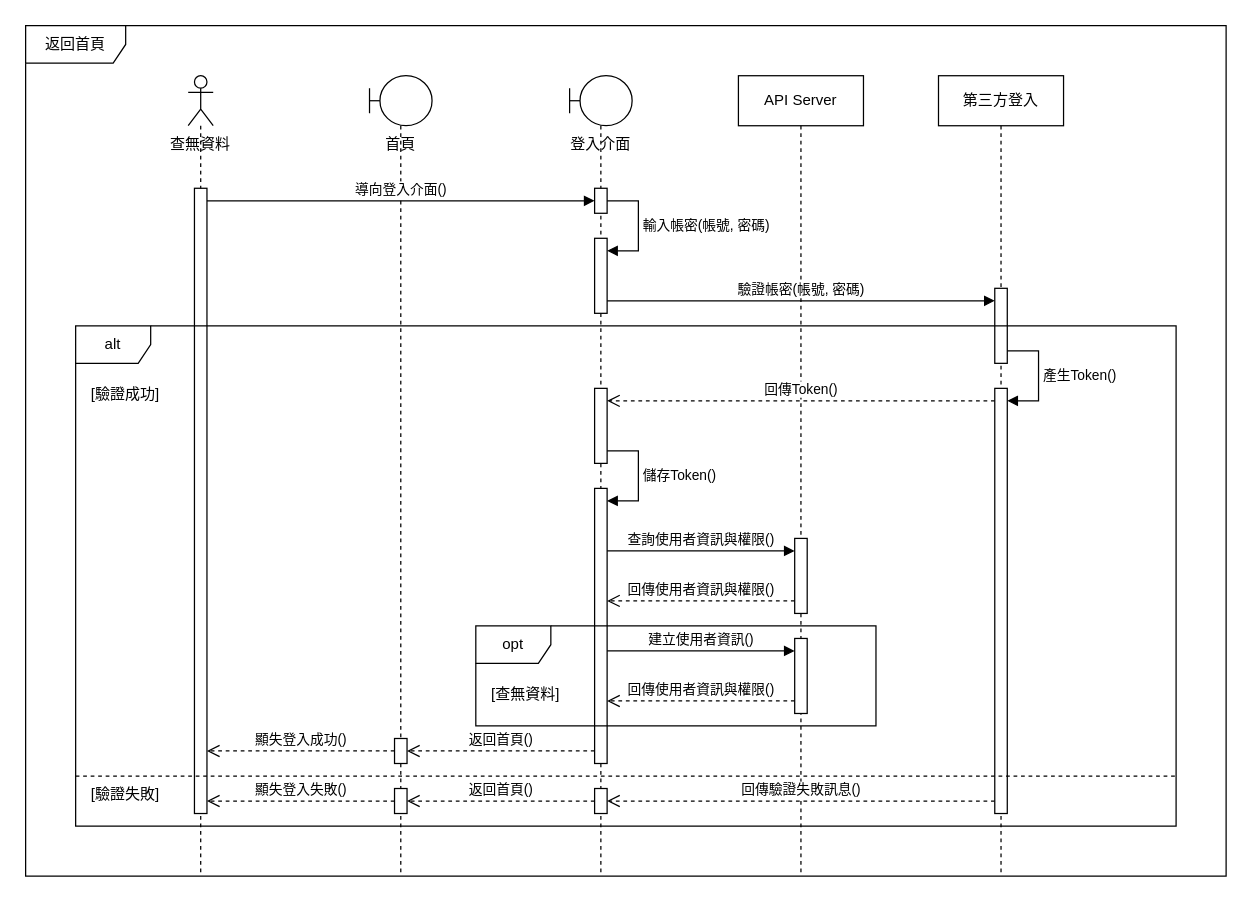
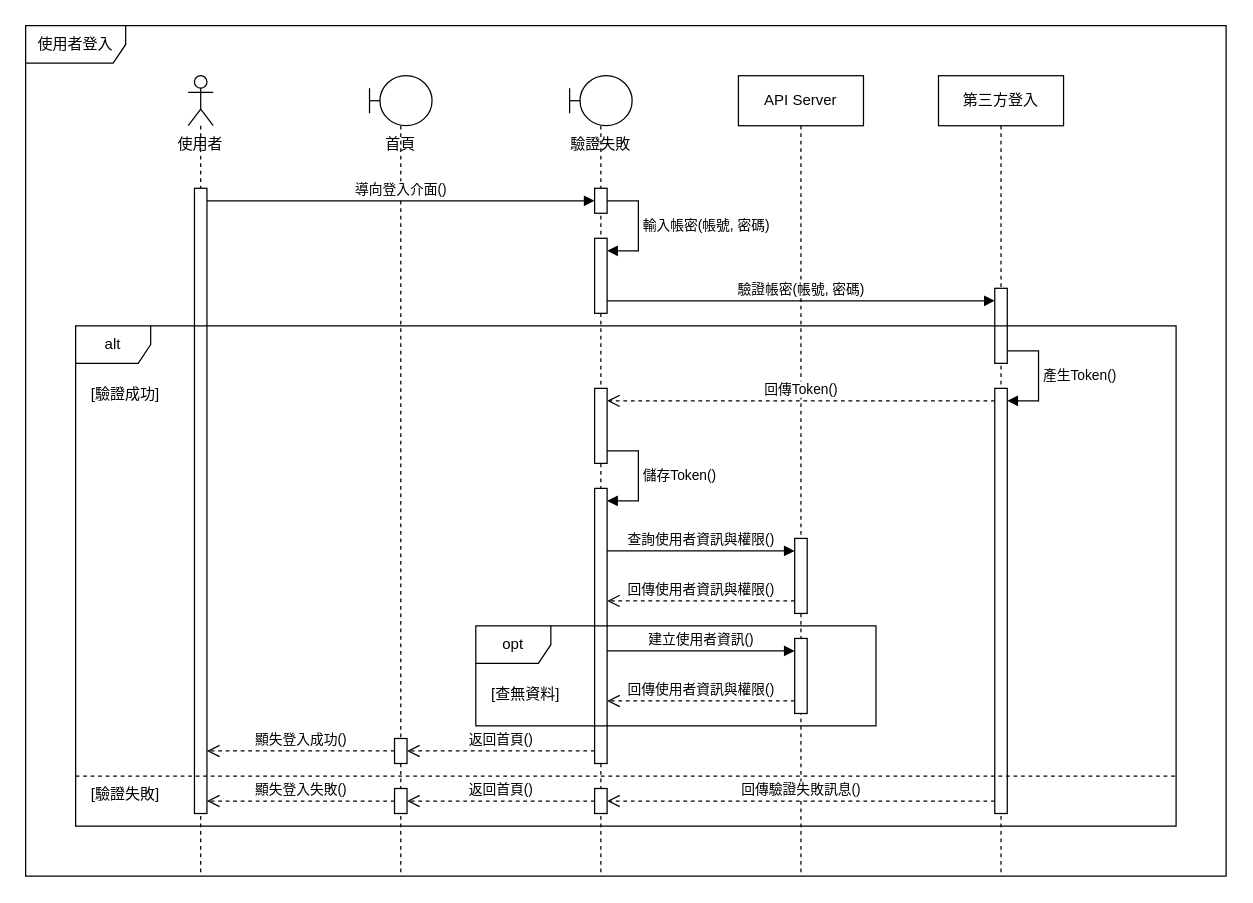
(76, 44) -> (76, 44)
(201, 144) -> (201, 144)
(601, 144) -> (601, 144)
